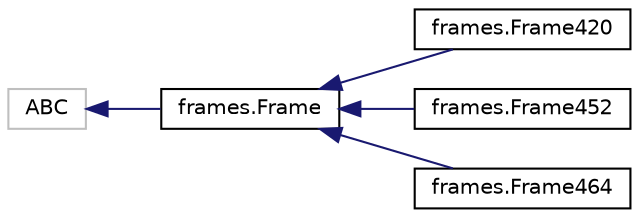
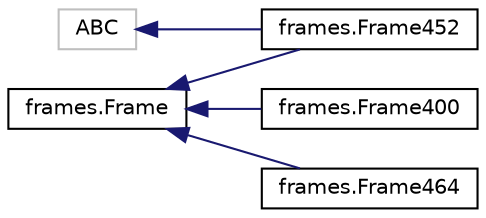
(523, 29) -> (370, 109)
(134, 109) -> (210, 29)
